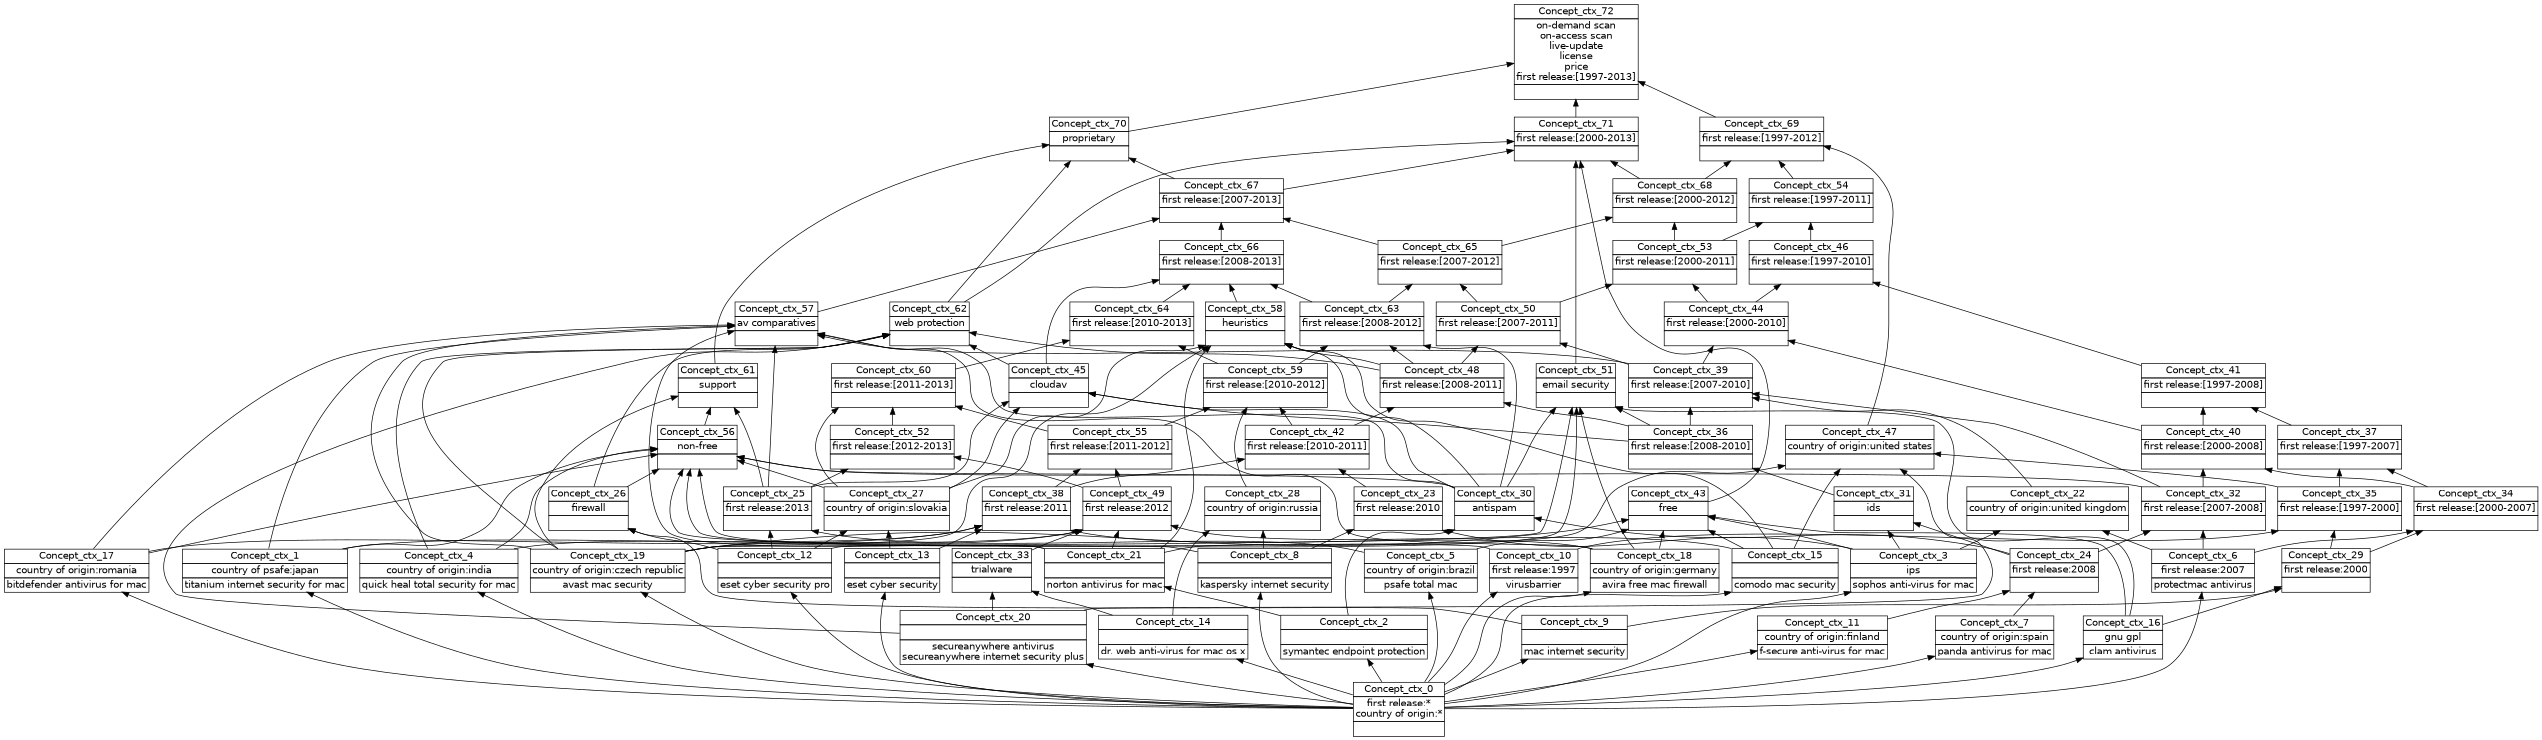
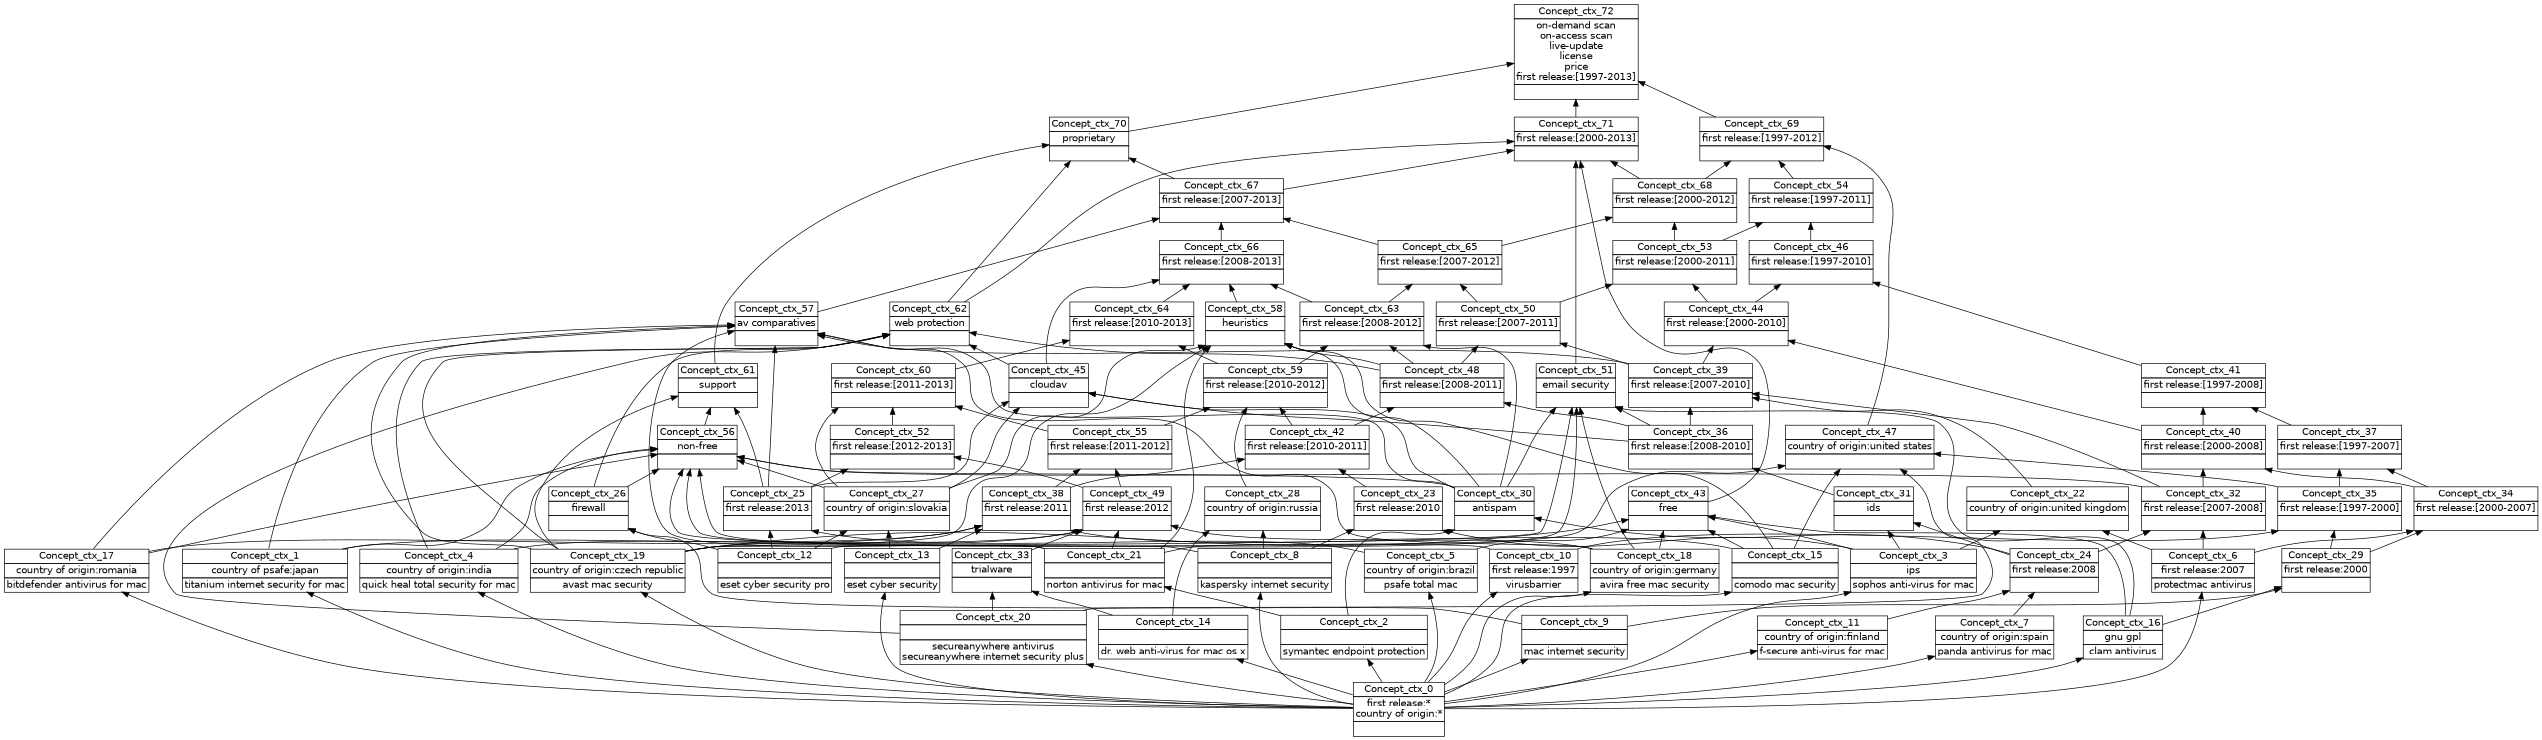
(1655, 585) -> (1655, 585)
(1060, 697) -> none
